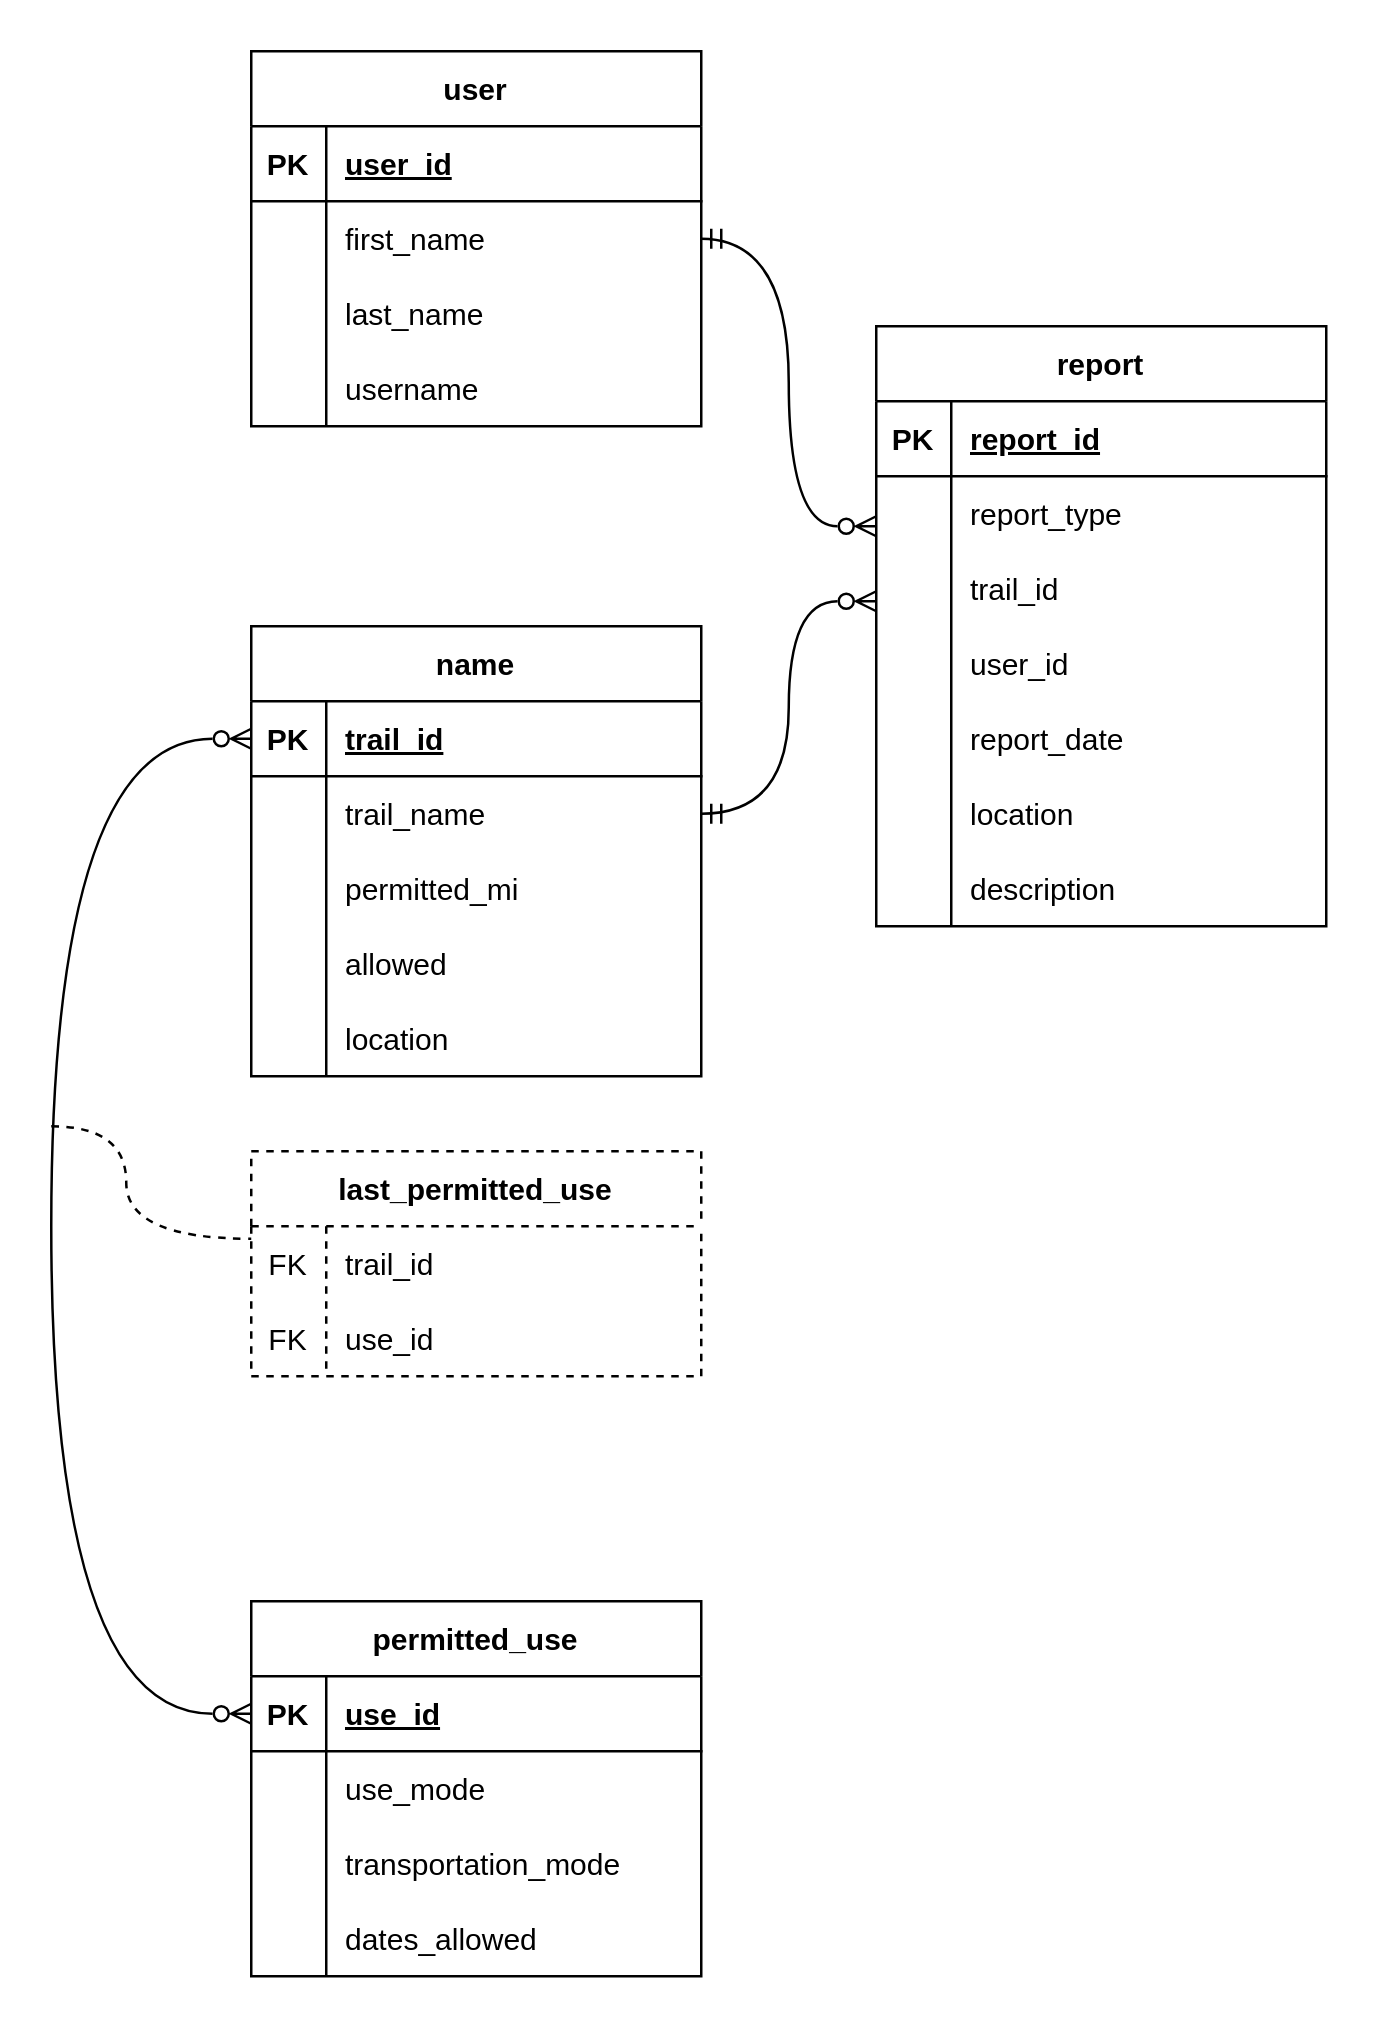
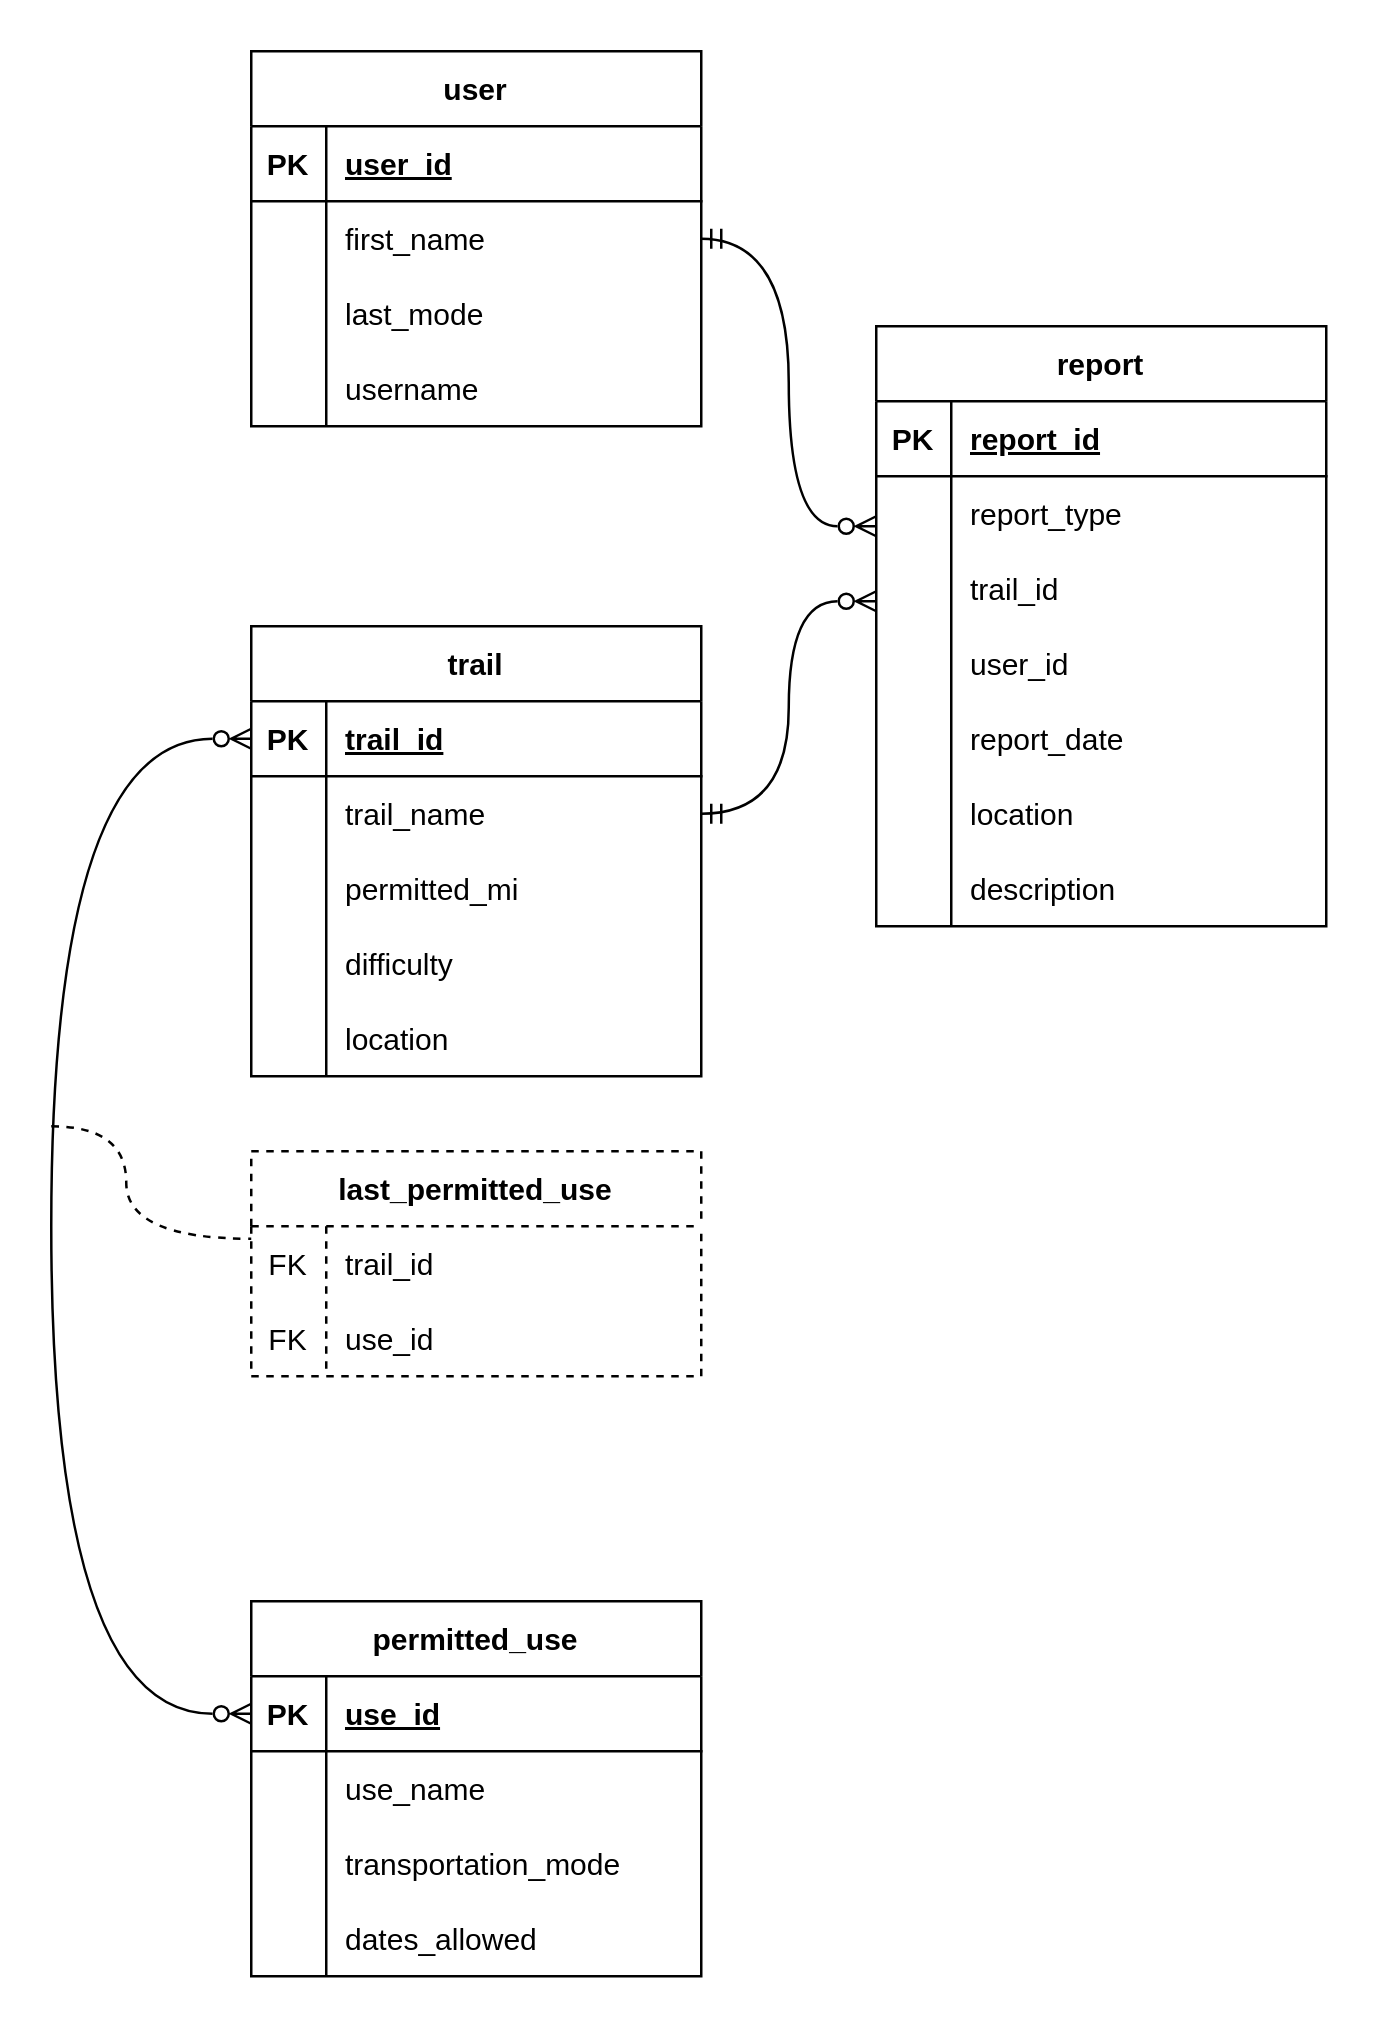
(417, 315) -> (417, 315)
(475, 665) -> (475, 665)
(396, 965) -> (417, 965)
(412, 1790) -> (412, 1790)
